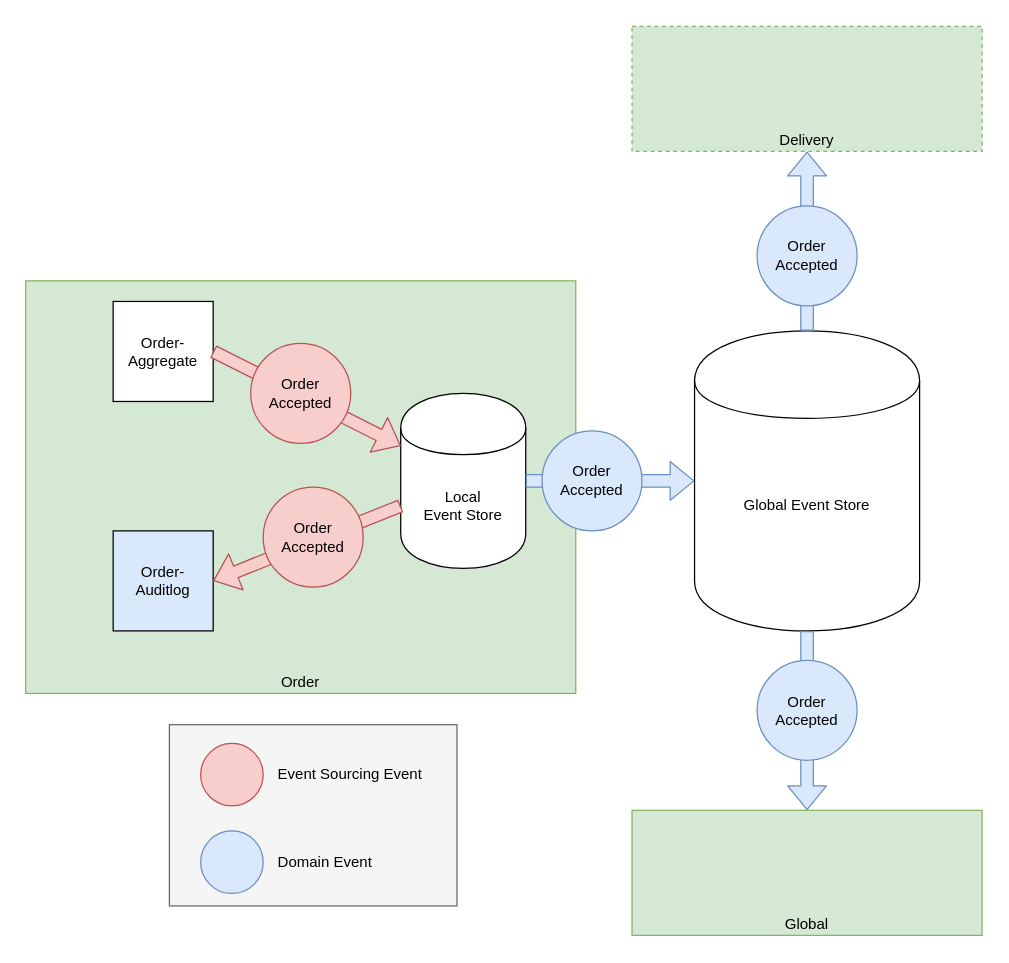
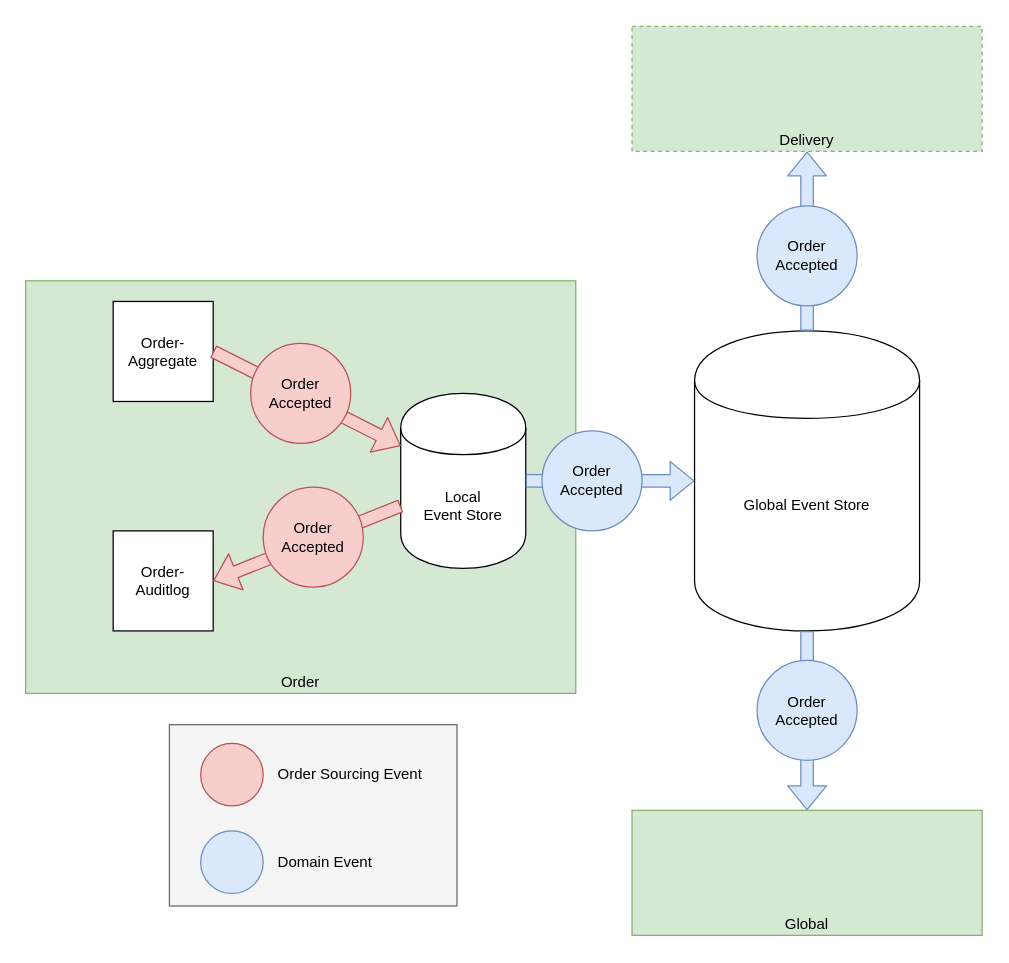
(163, 581) -> (163, 581)
(356, 774) -> (356, 774)
